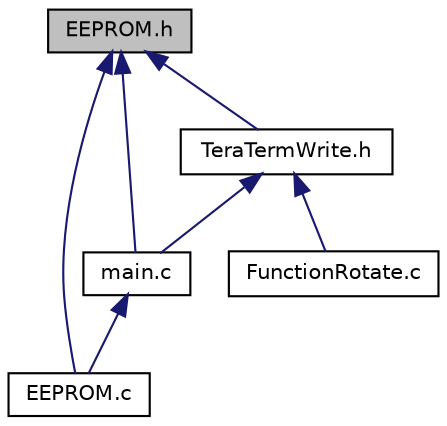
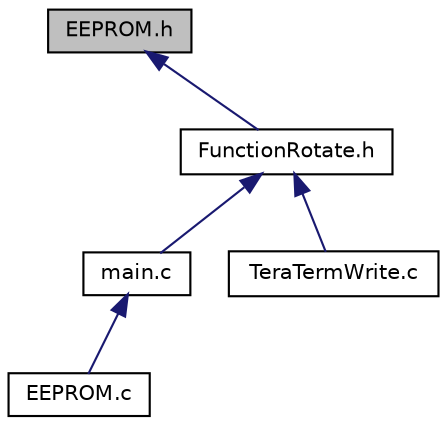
(287, 152) -> (287, 152)
(129, 163) -> none
(67, 221) -> none
(334, 274) -> (334, 274)
